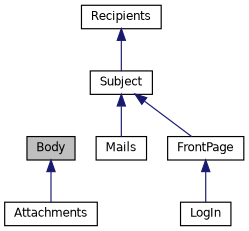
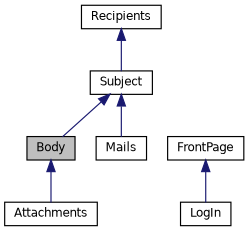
(168, 119) -> (82, 119)
